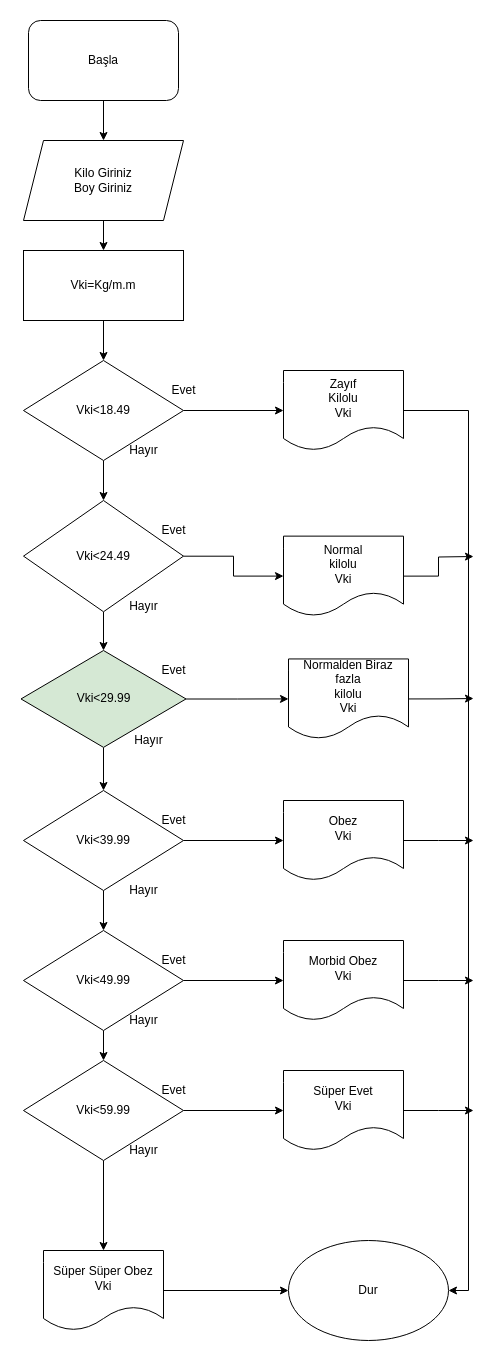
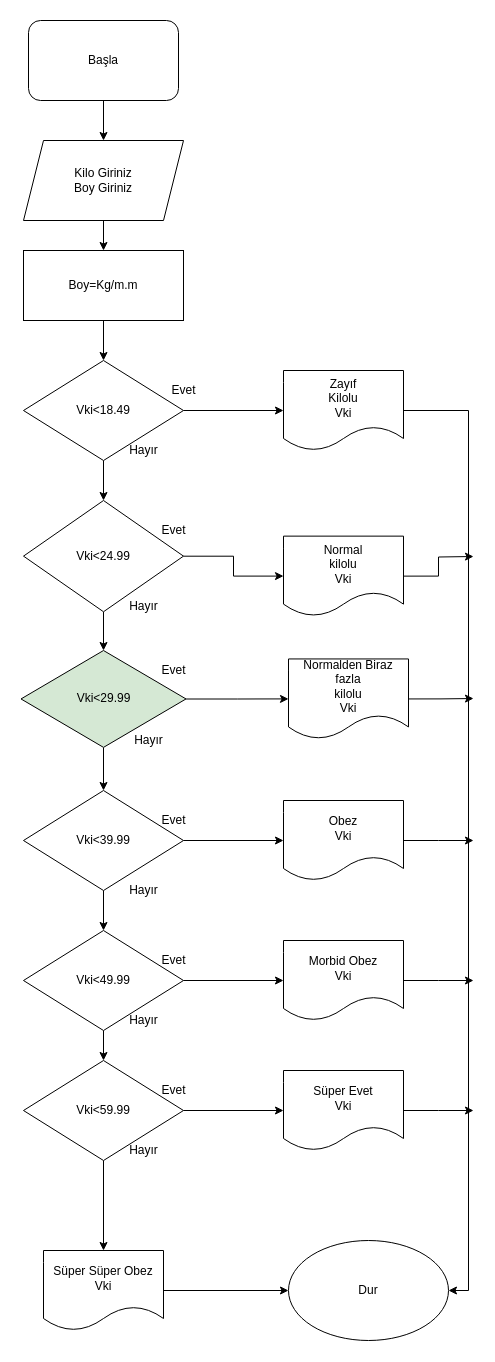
(104, 286) -> (104, 286)
(104, 557) -> (104, 557)
